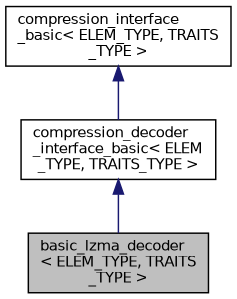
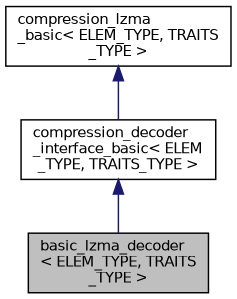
(118, 36) -> (118, 36)
